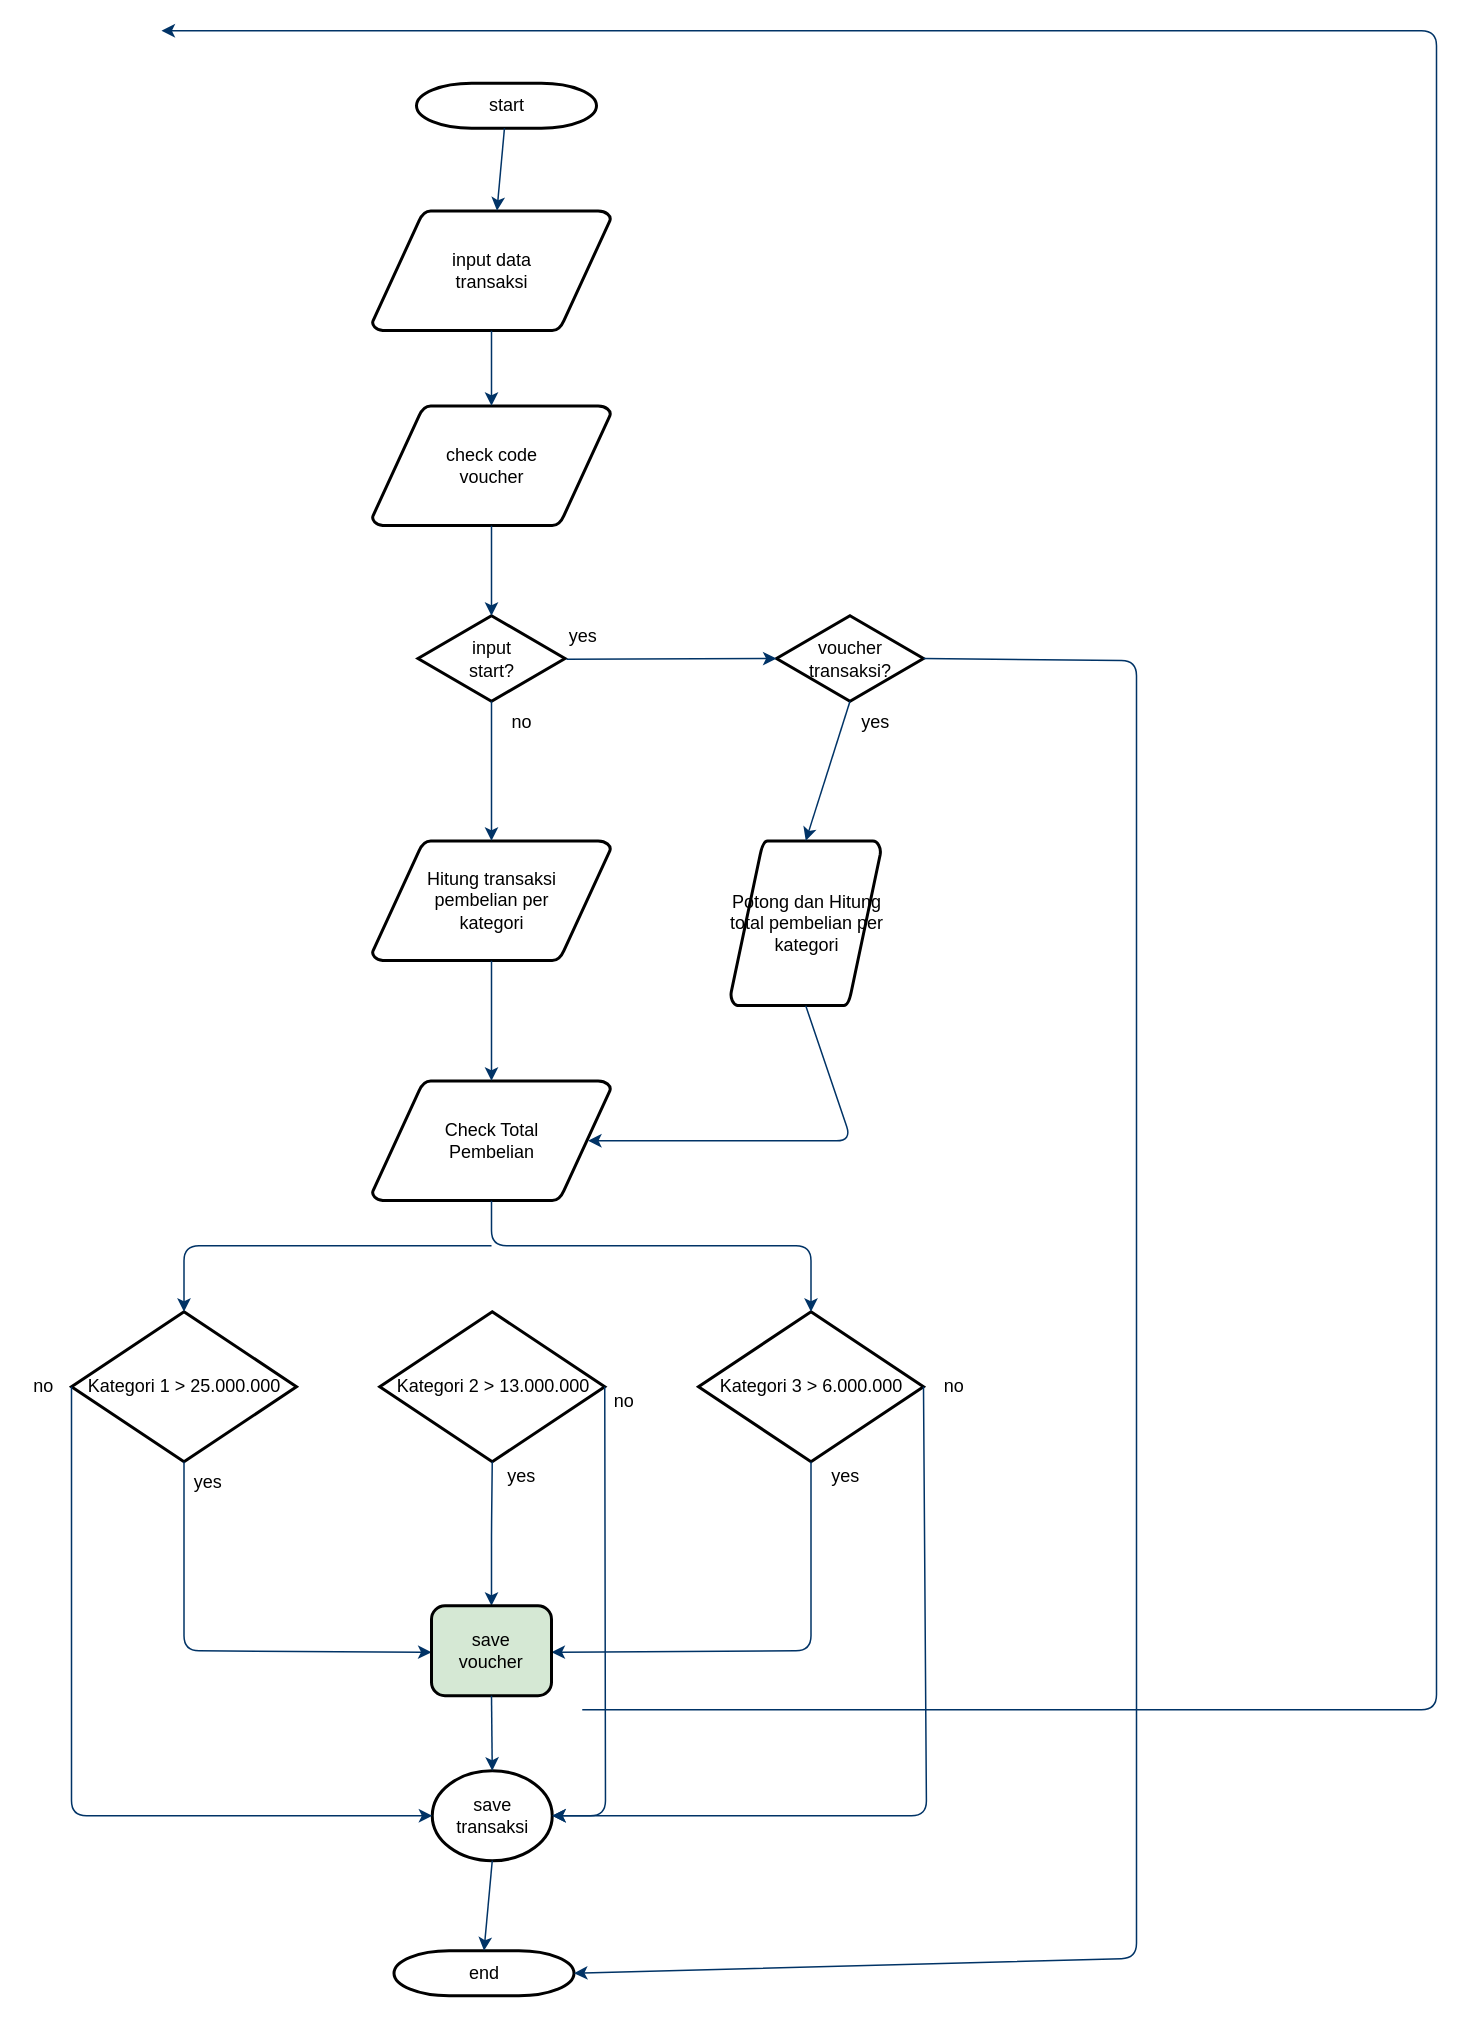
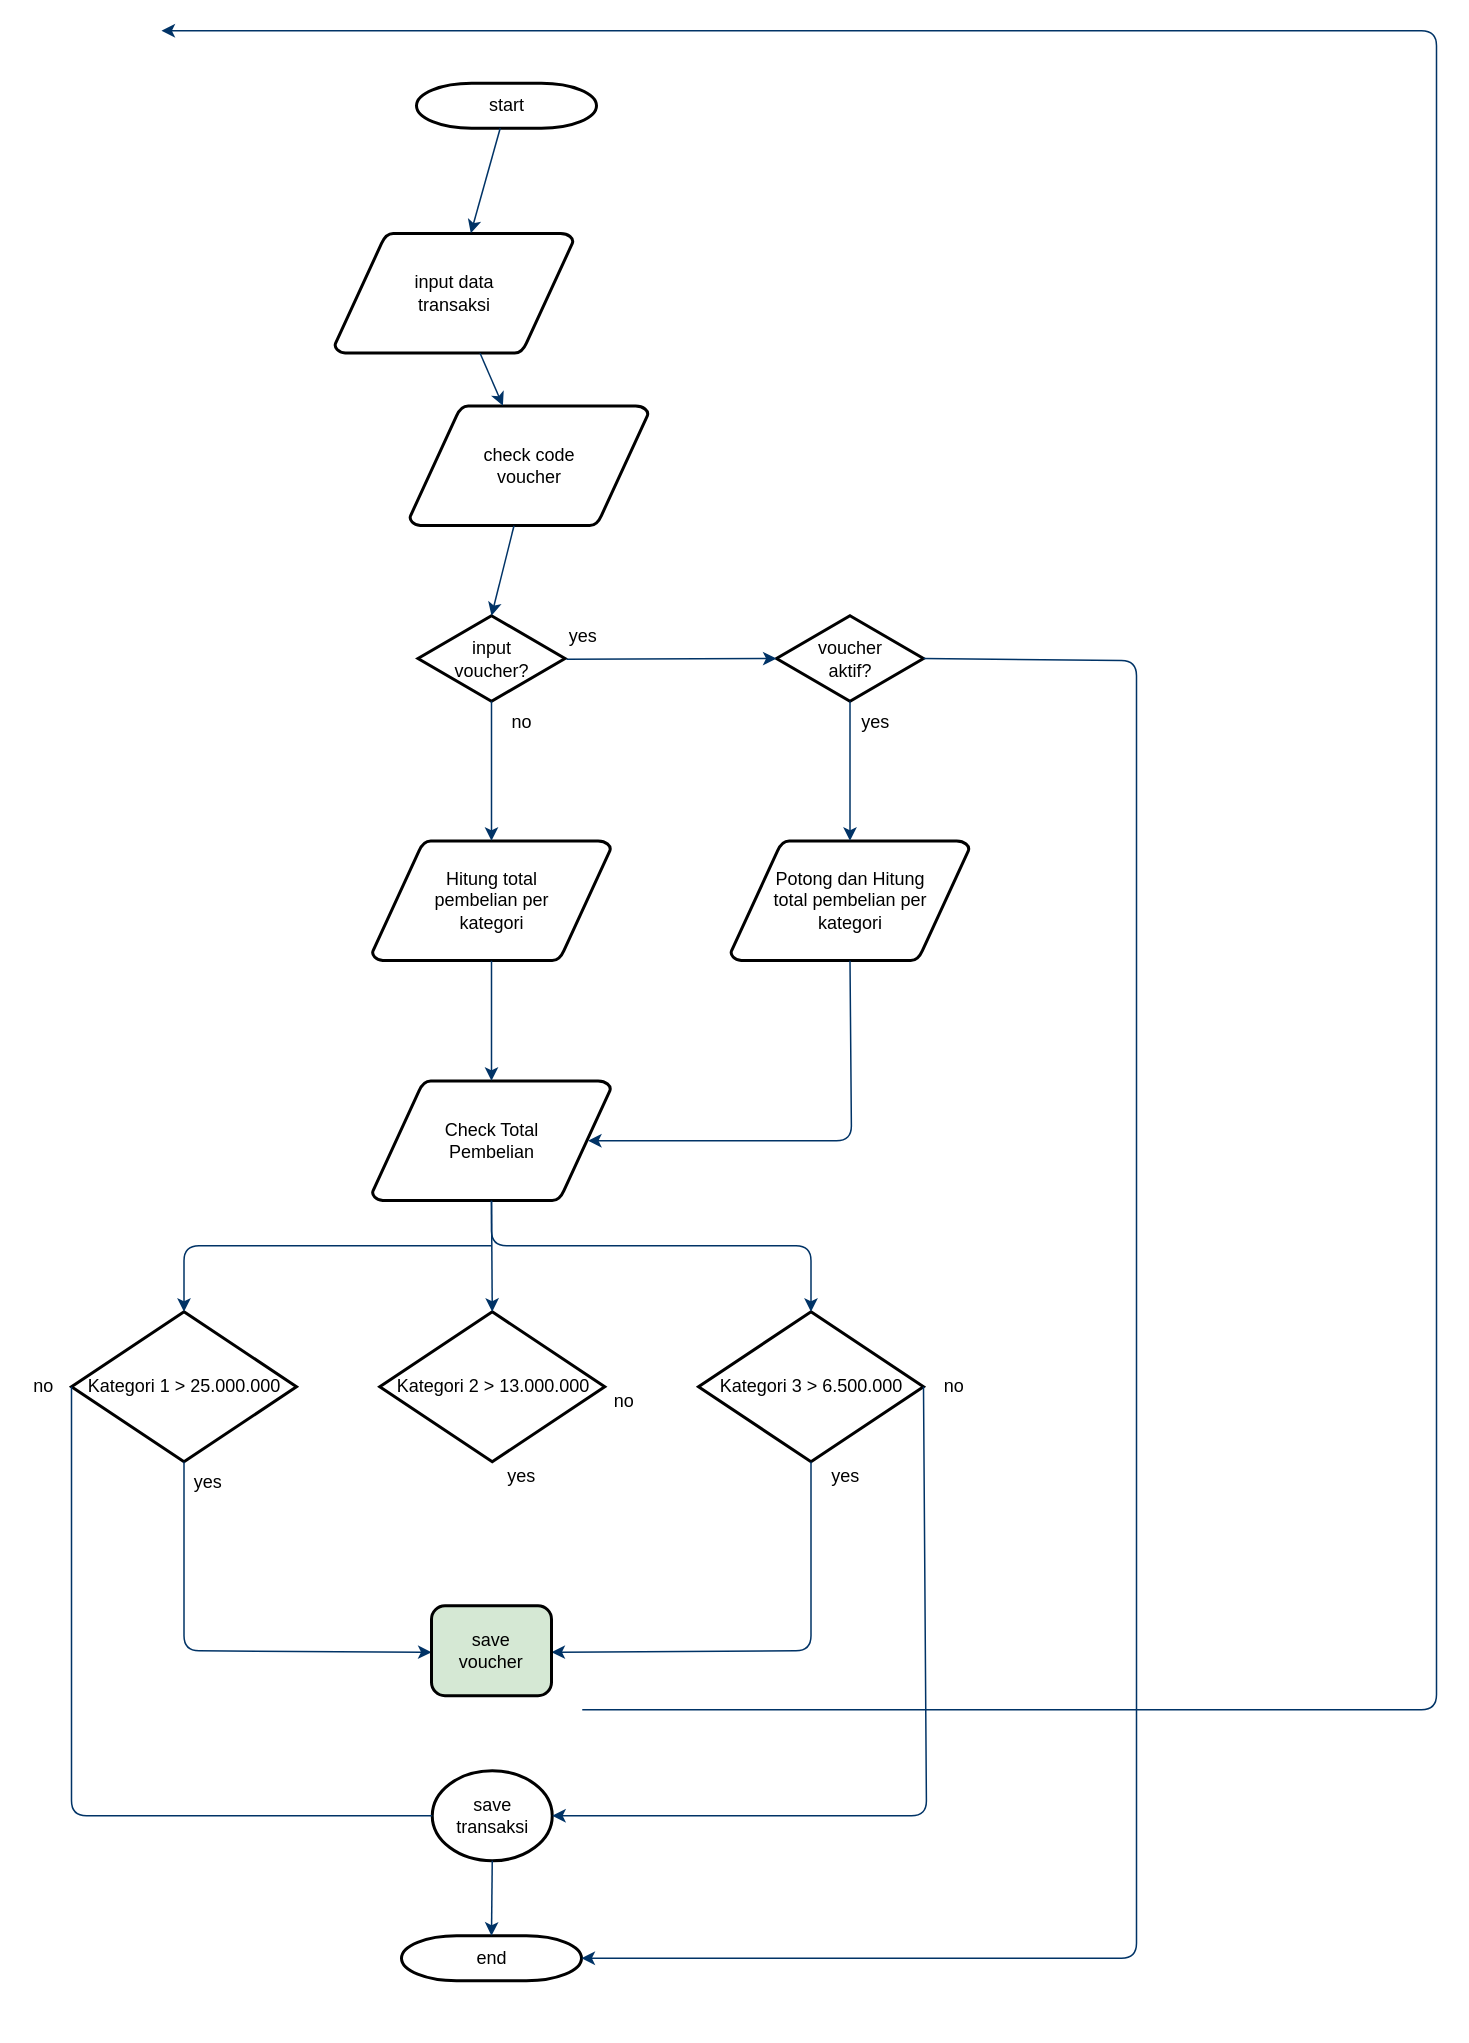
(491, 271) -> (454, 293)
(491, 466) -> (529, 466)
(492, 659) -> (492, 659)
(851, 659) -> (851, 659)
(492, 901) -> (492, 901)
(806, 923) -> (850, 901)
none -> (492, 1272)
(812, 1387) -> (812, 1387)
(491, 1529) -> none
(605, 1599) -> none
(492, 1728) -> none
(420, 1816) -> (425, 1816)
(484, 1973) -> (491, 1958)
